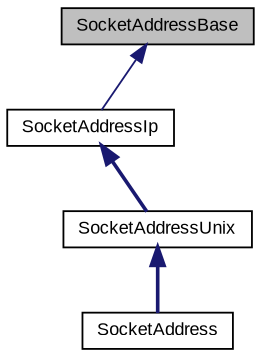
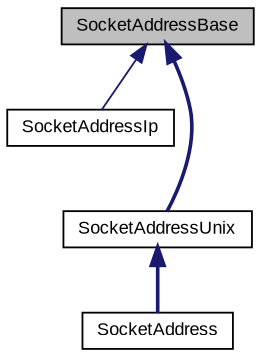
(130, 186) -> (191, 137)
